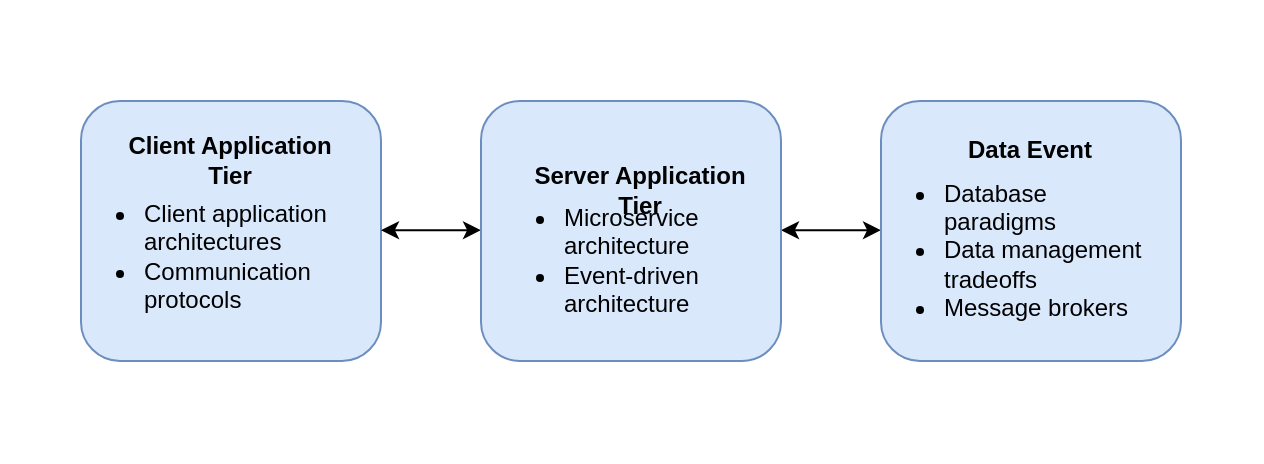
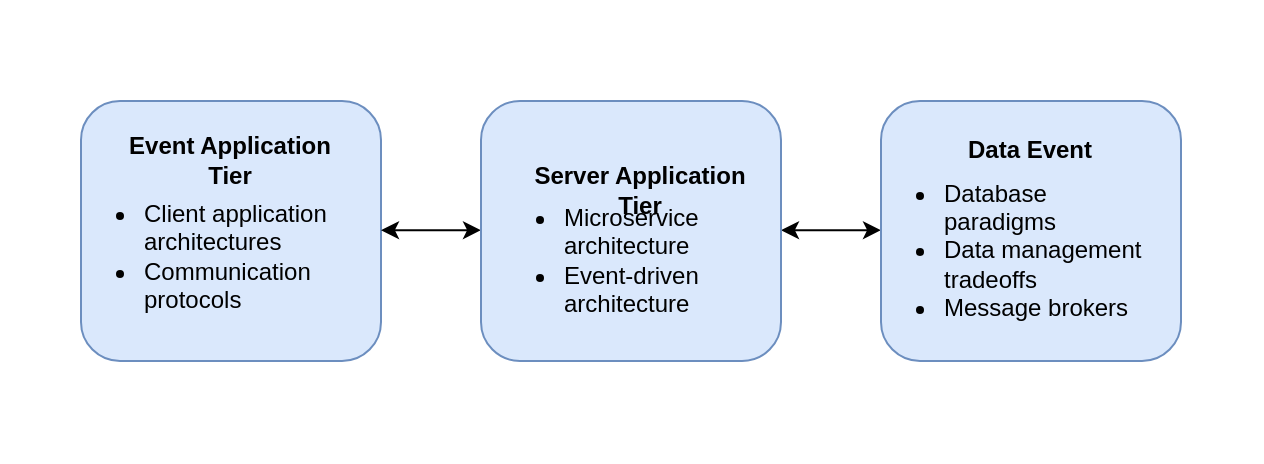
(231, 161) -> (231, 161)
